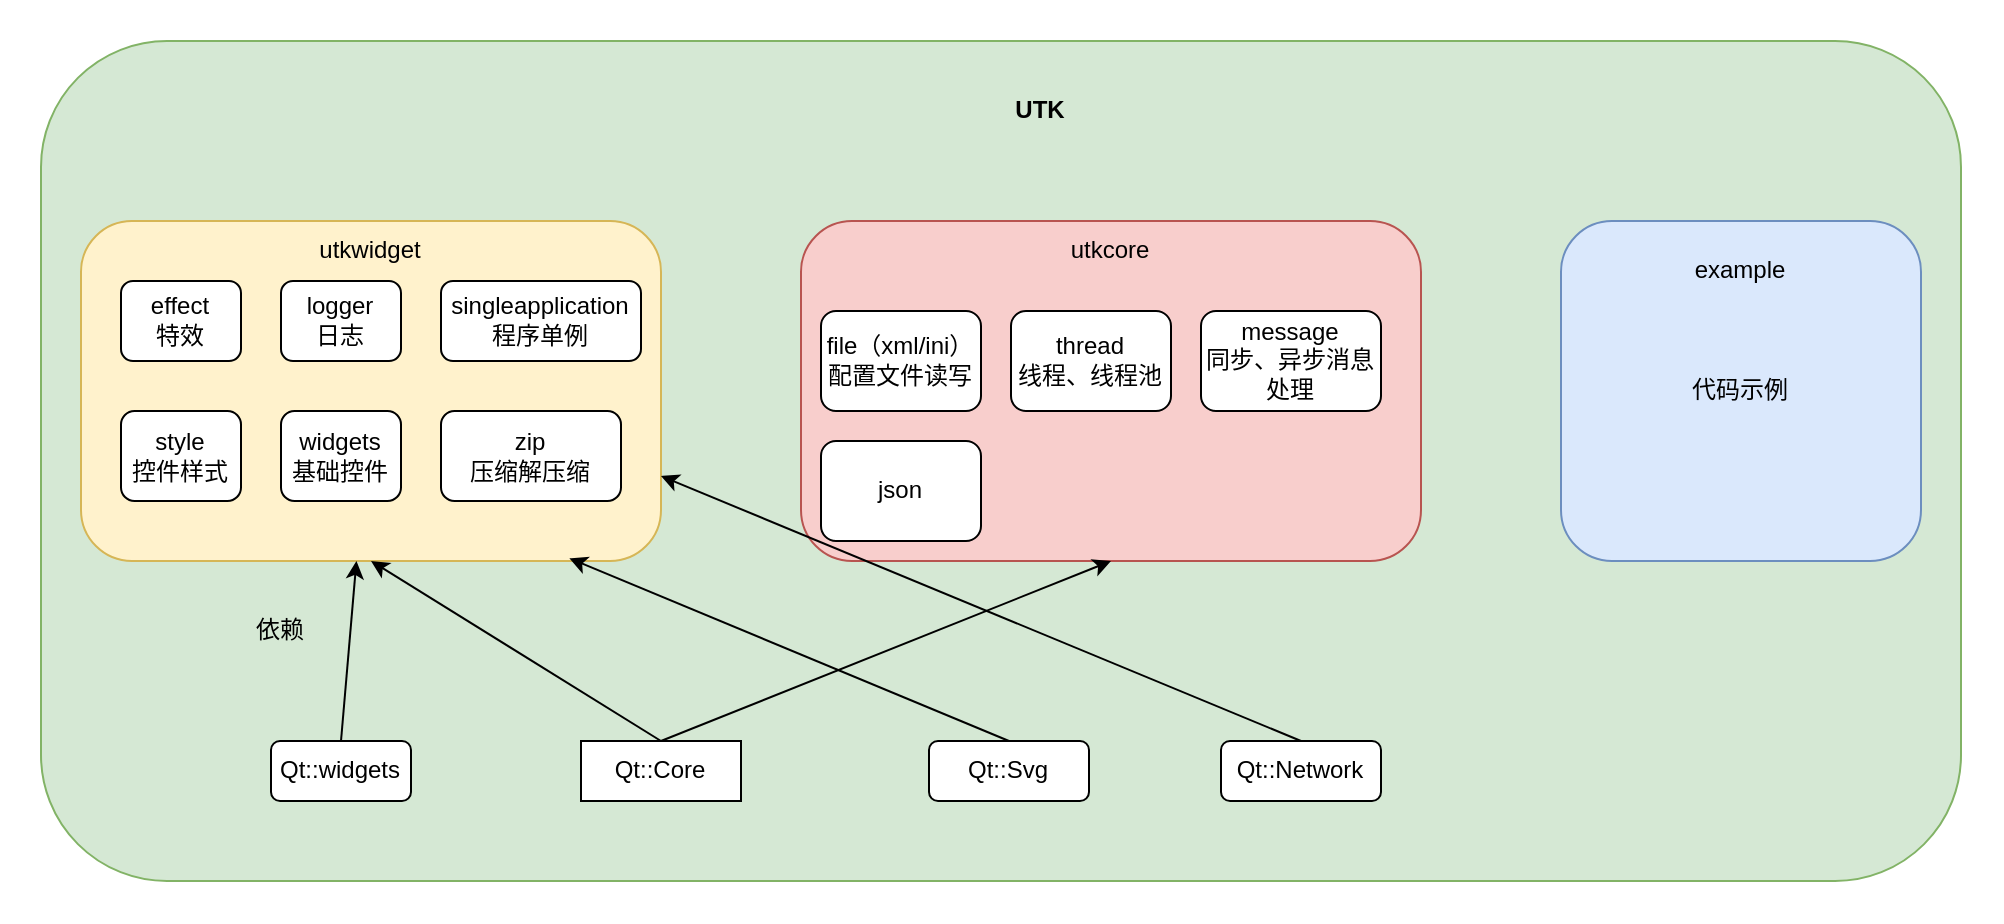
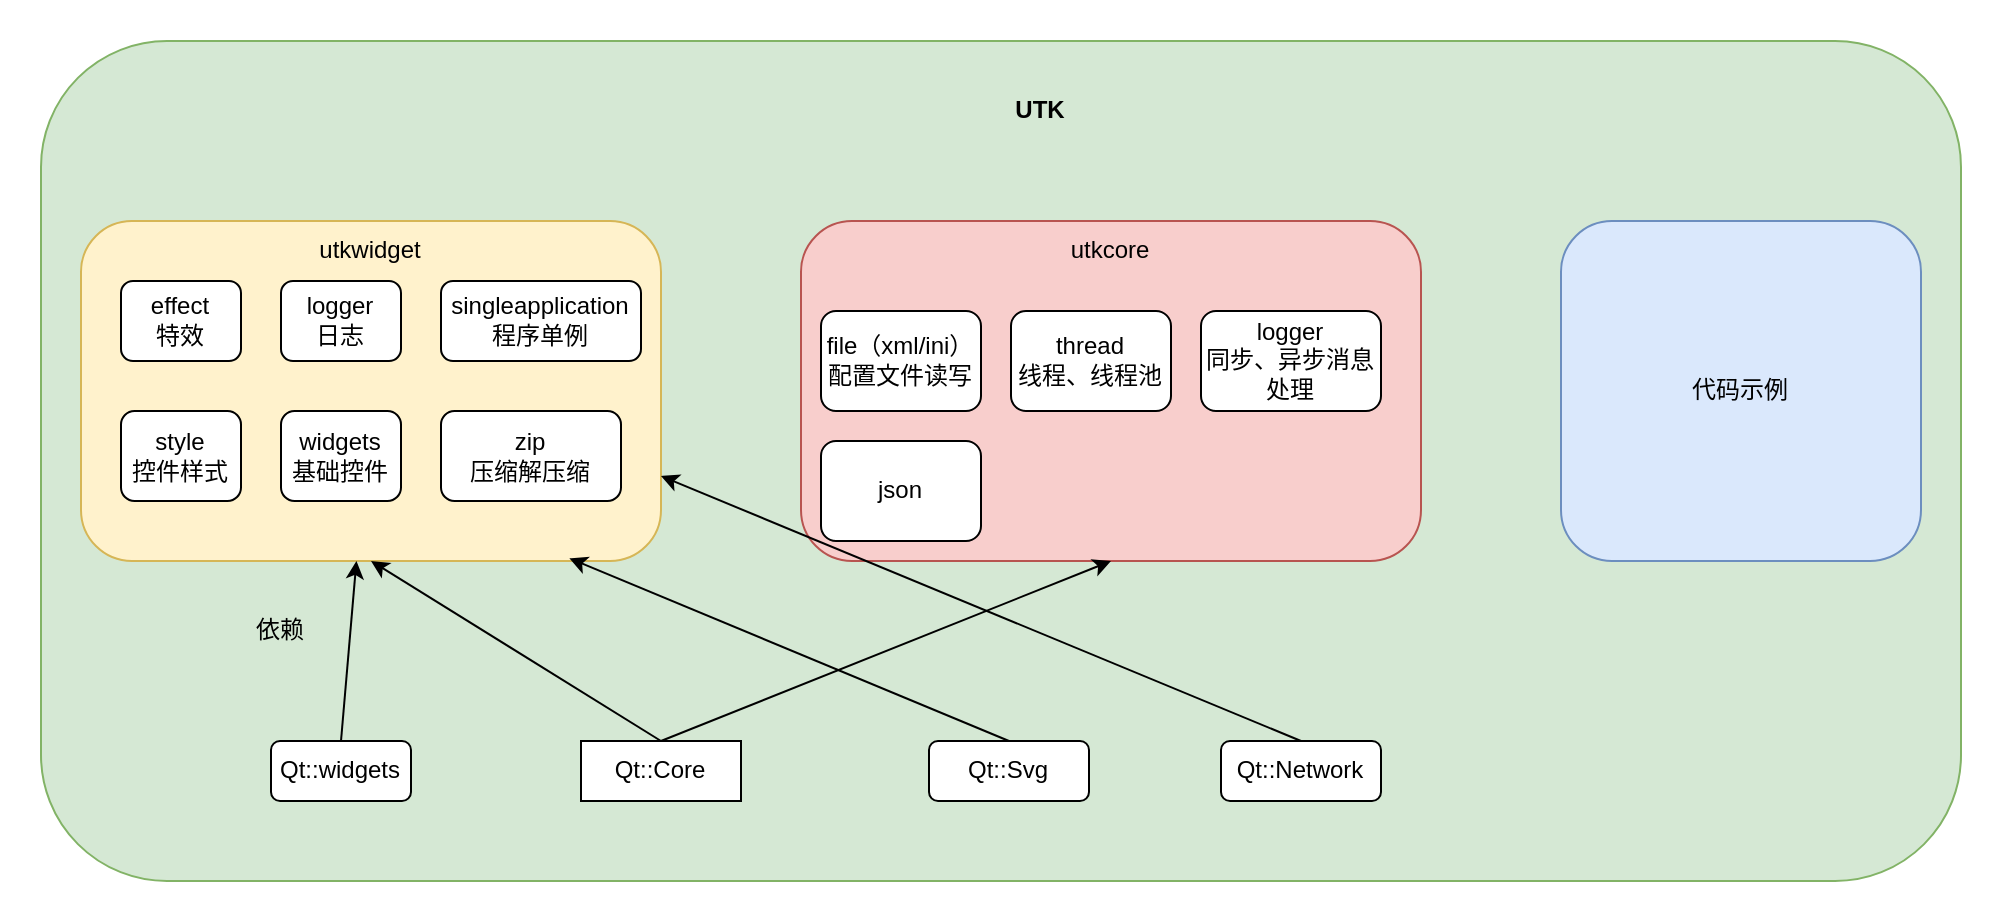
(1741, 271) -> none
(1291, 361) -> (1291, 361)
